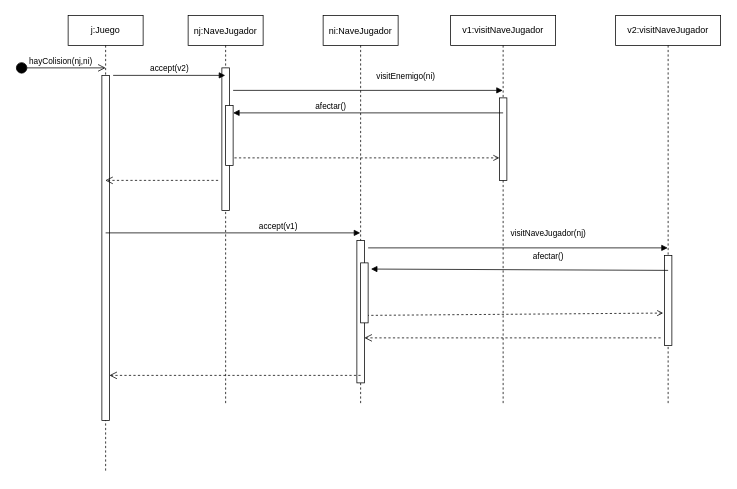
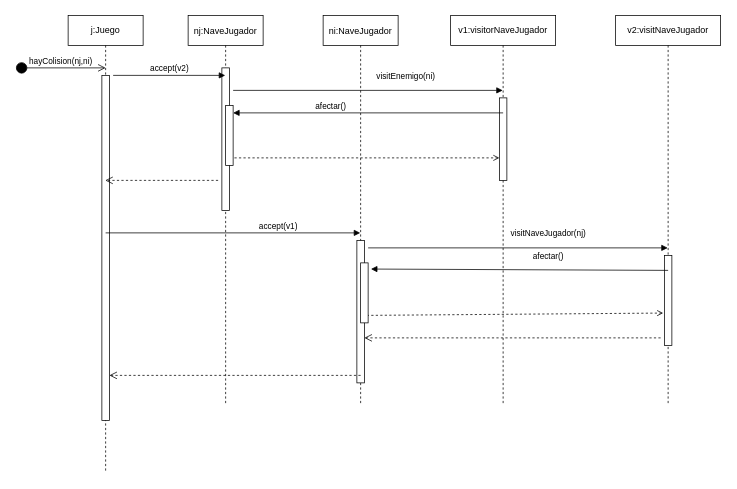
(503, 30) -> (503, 30)
